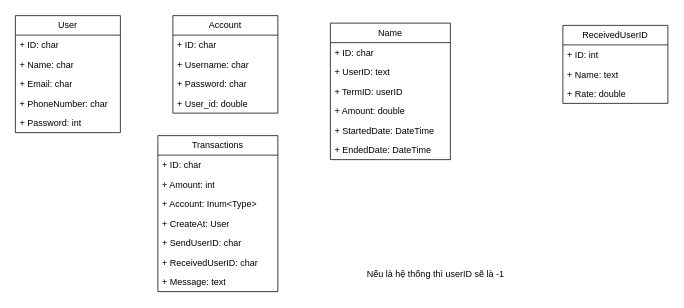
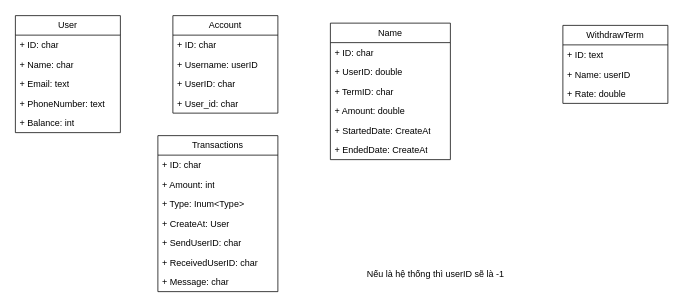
(615, 35) -> (615, 35)
(585, 55) -> (589, 55)
(214, 65) -> (219, 65)
(367, 73) -> (371, 73)
(594, 75) -> (599, 75)
(47, 85) -> (47, 85)
(214, 85) -> (209, 85)
(372, 92) -> (367, 92)
(64, 104) -> (64, 104)
(214, 104) -> (210, 104)
(53, 124) -> (49, 124)
(388, 131) -> (389, 131)
(383, 151) -> (384, 151)
(212, 205) -> (204, 205)
(197, 283) -> (197, 283)
